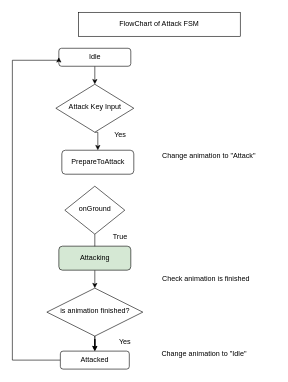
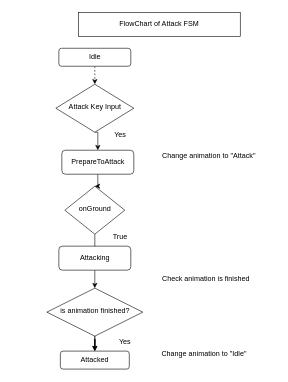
(95, 73) -> (95, 73)
none -> (98, 184)
(12, 188) -> none
(95, 258) -> (95, 258)
